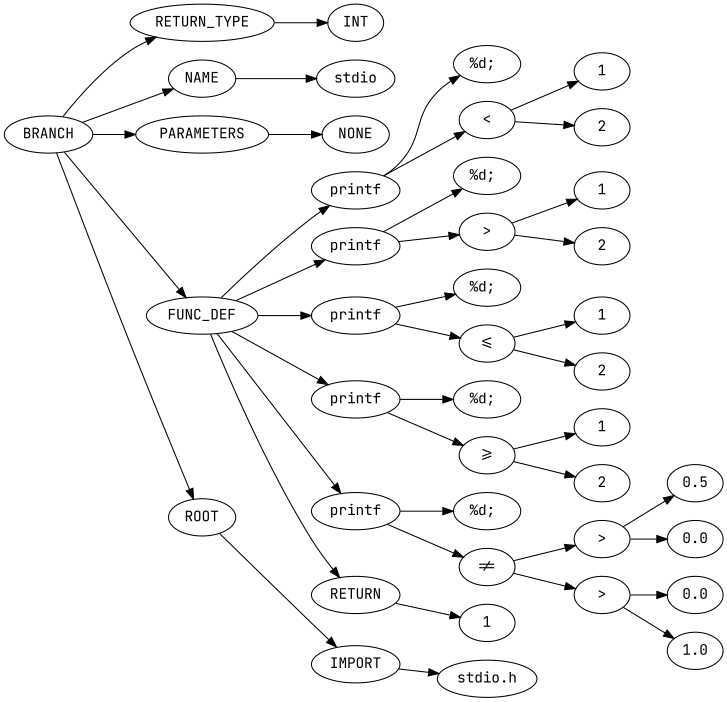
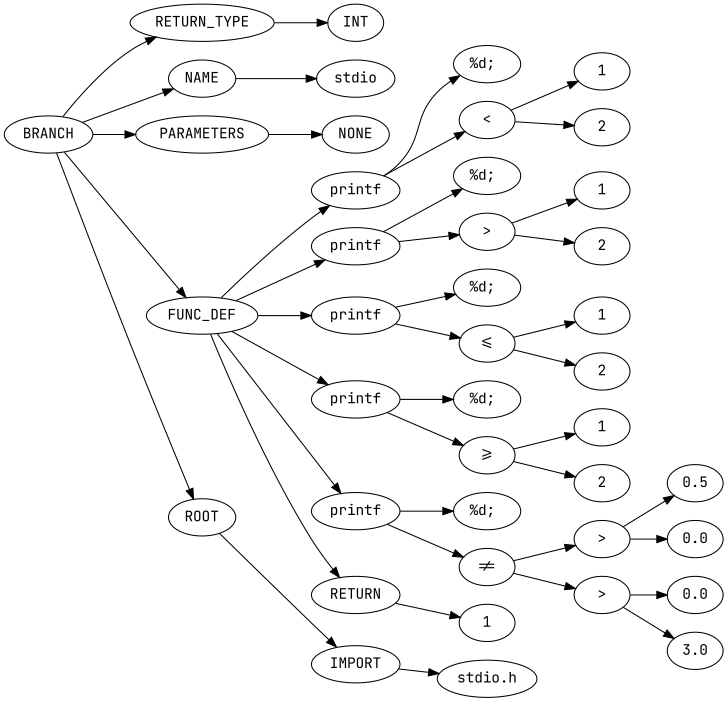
(695, 651) -> (695, 651)
